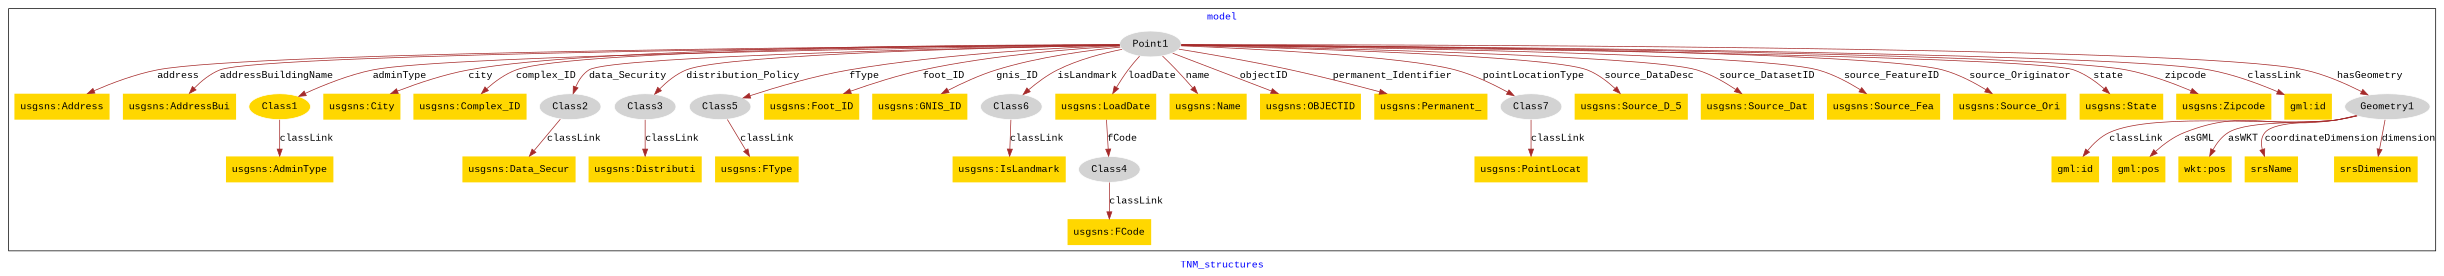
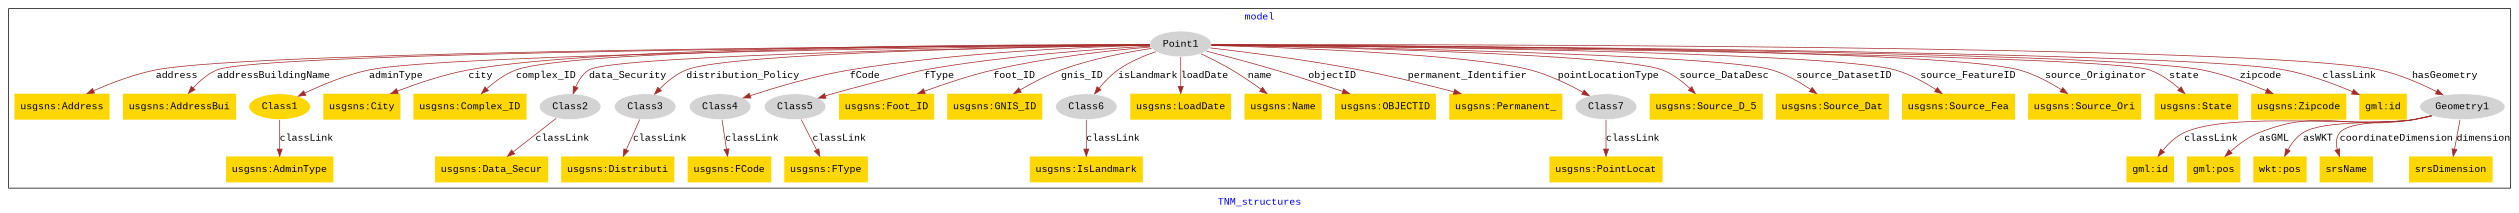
(1107, 134) -> (948, 57)
